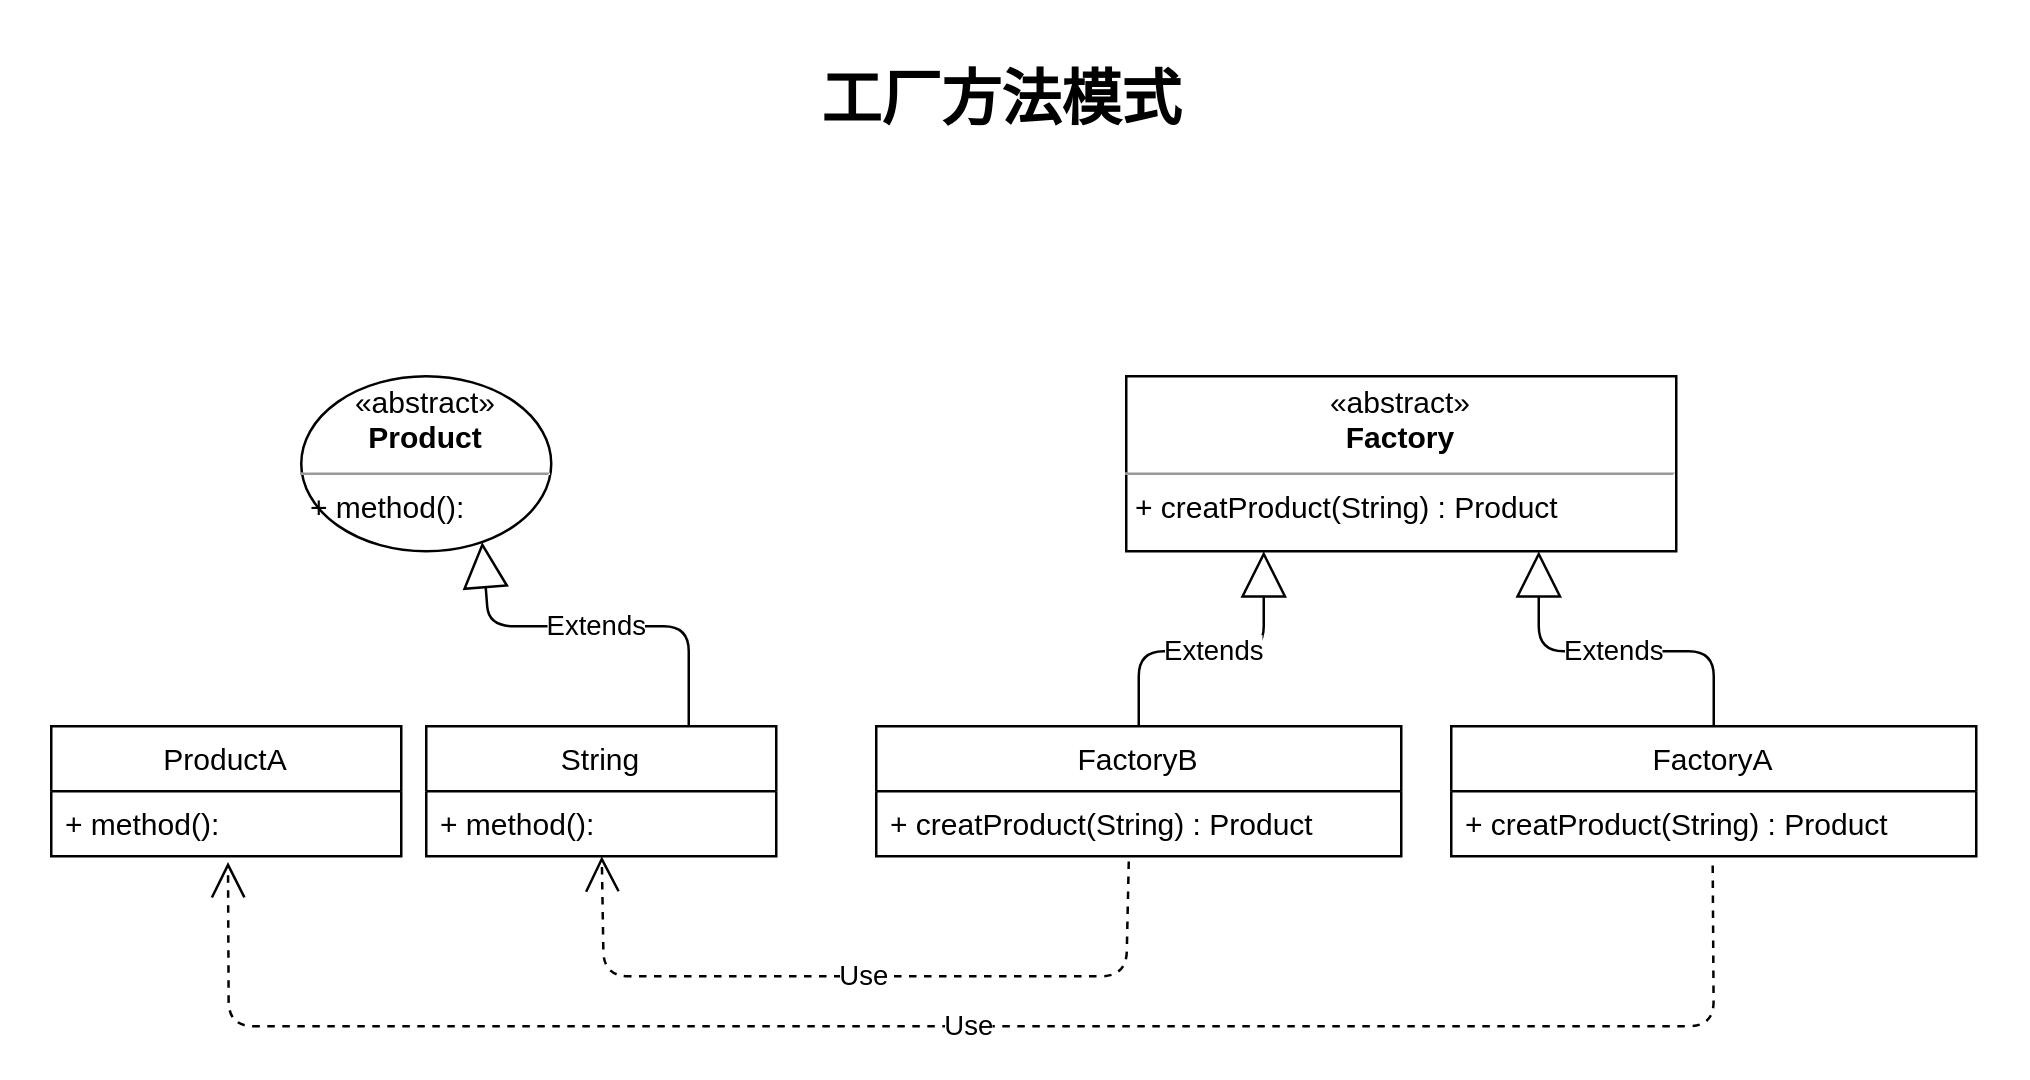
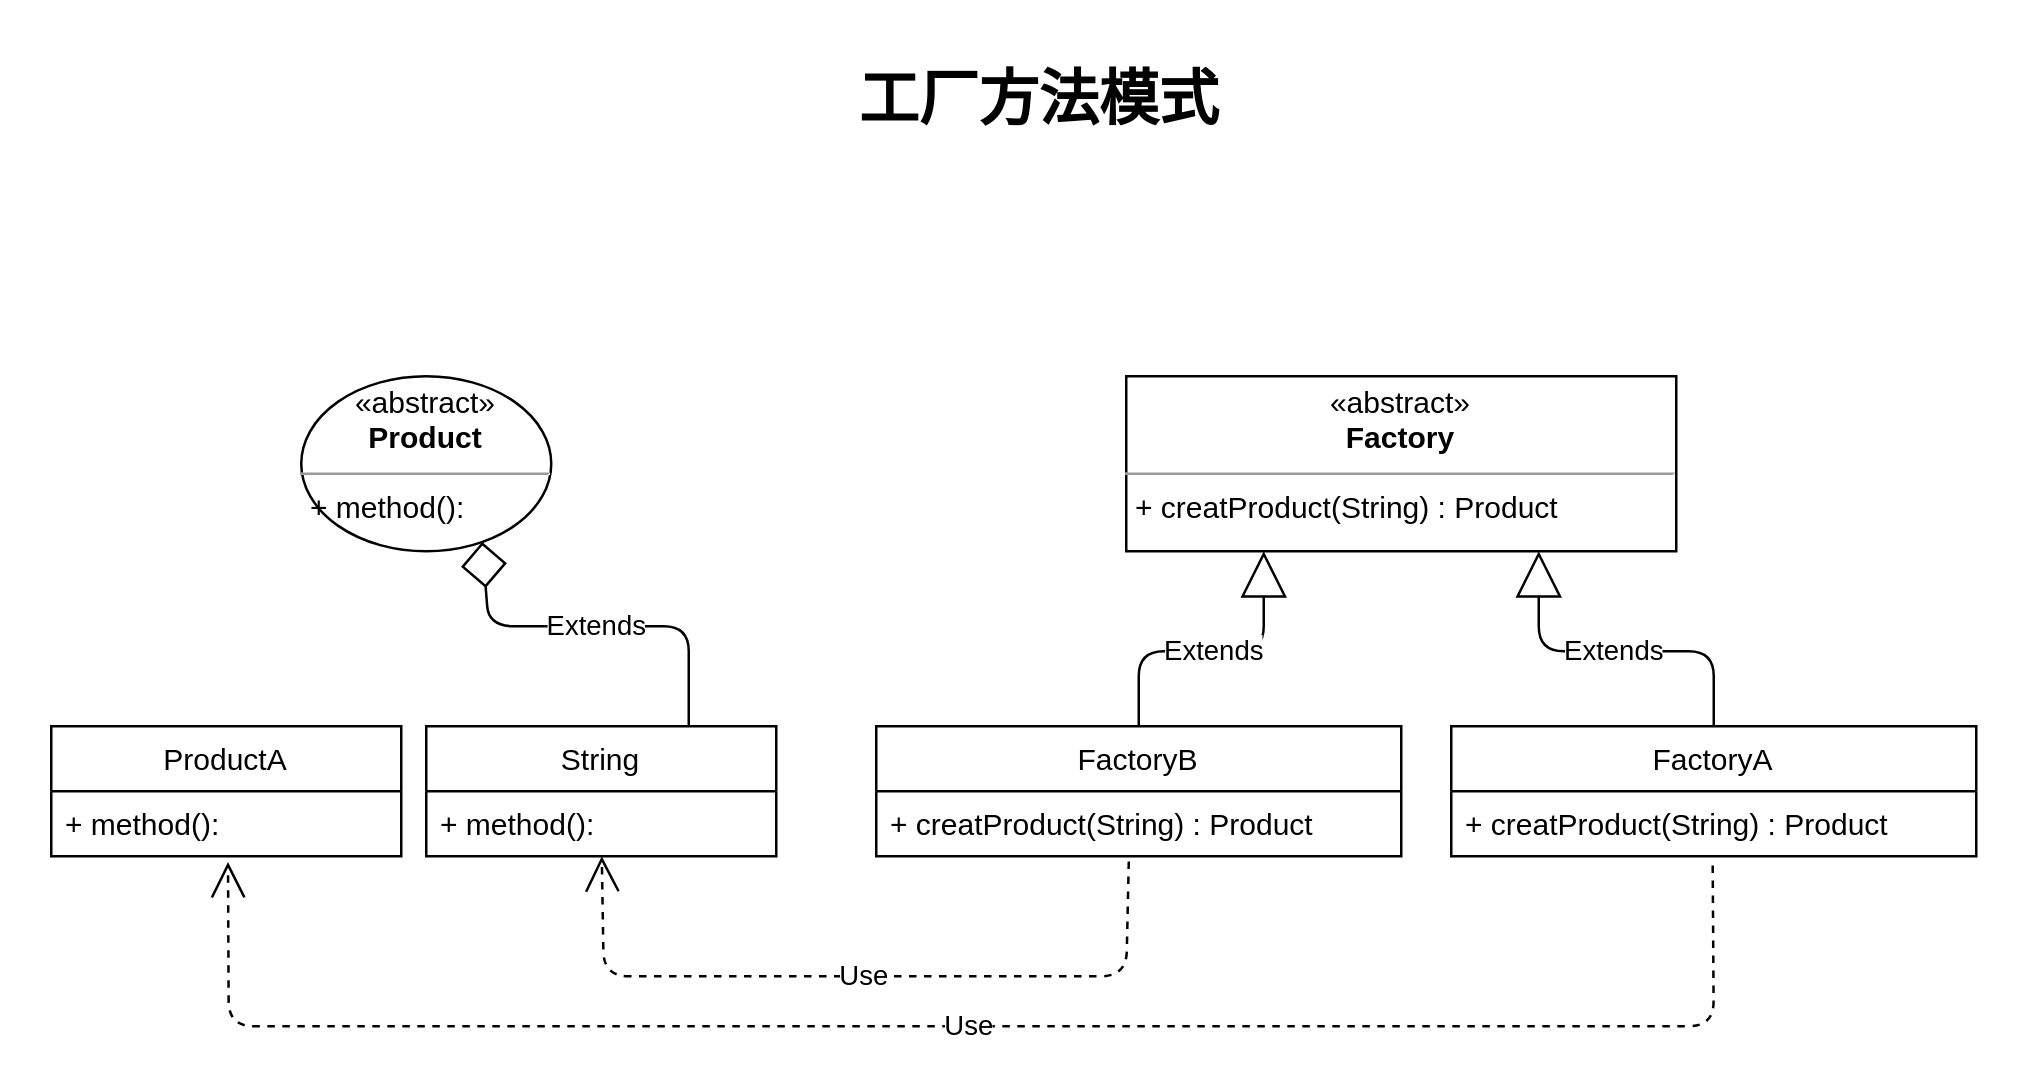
(1001, 101) -> (1039, 101)
(486, 588) -> (486, 588)
